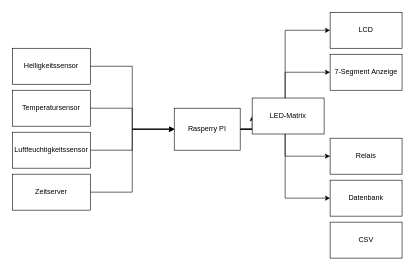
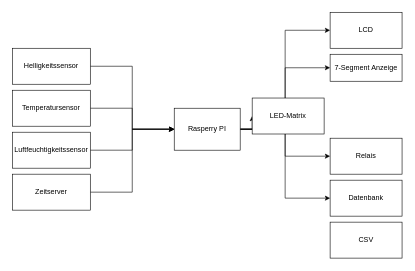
(366, 72) -> (366, 68)
